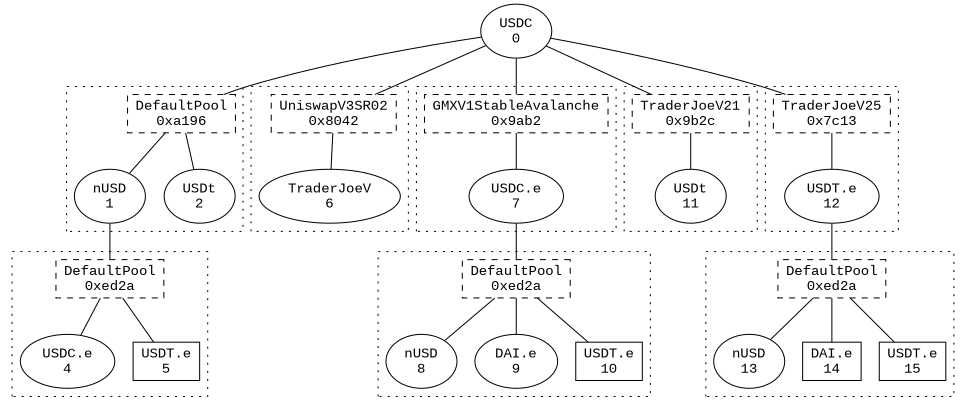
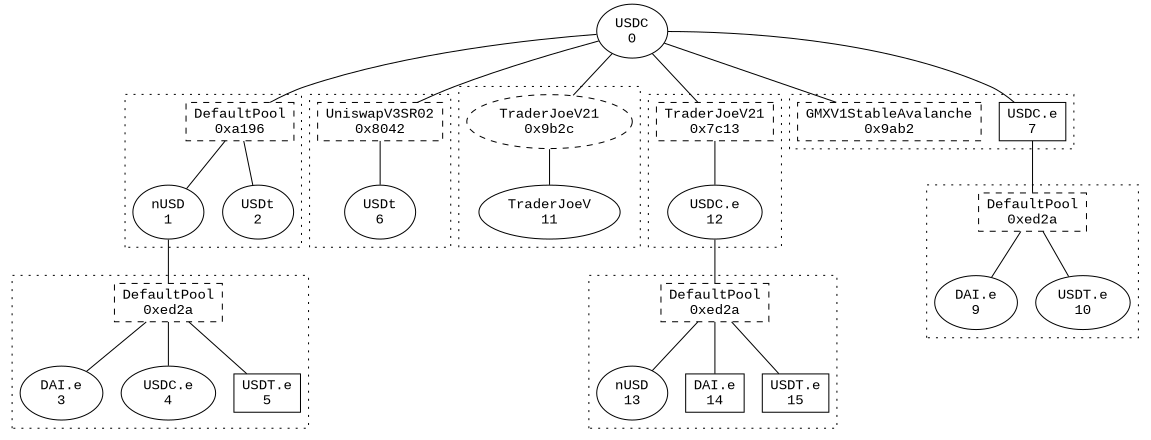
(691, 114) -> (550, 122)
(832, 114) -> (715, 122)
(516, 151) -> (846, 46)
(330, 196) -> (380, 212)
(516, 196) -> (1033, 122)
(691, 196) -> (550, 212)
(832, 196) -> (715, 212)
(421, 361) -> none
(609, 361) -> (1083, 303)
none -> (62, 393)
